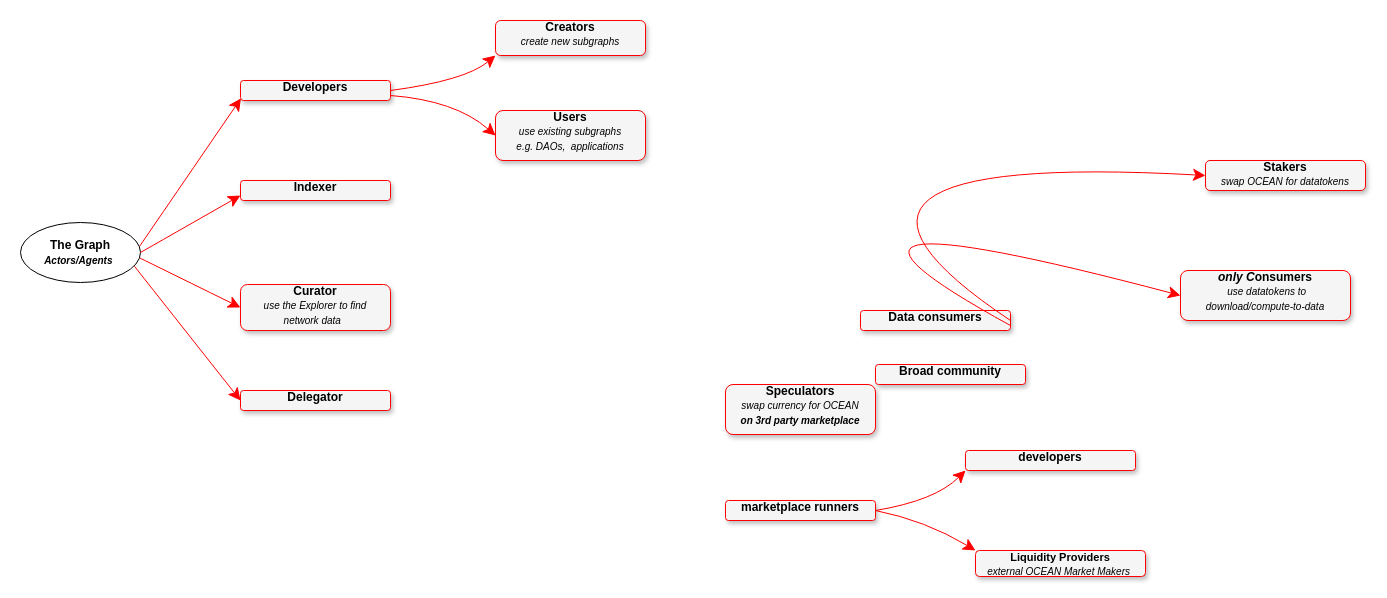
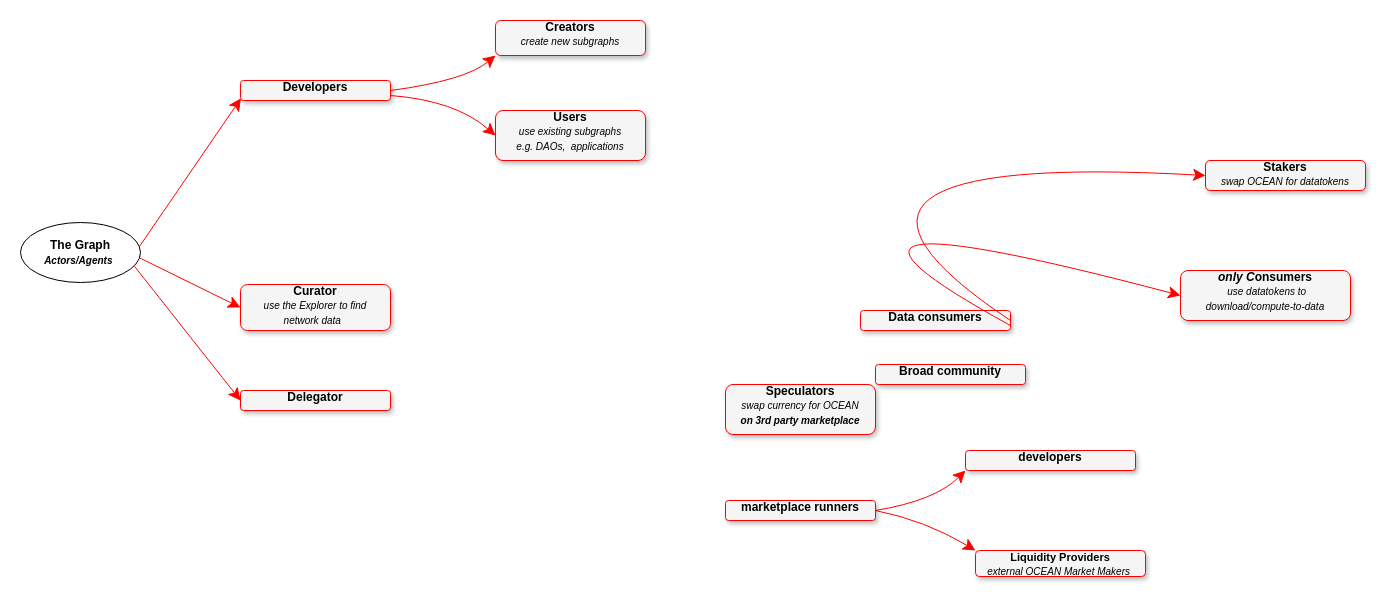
(316, 191) -> none
(186, 226) -> none
